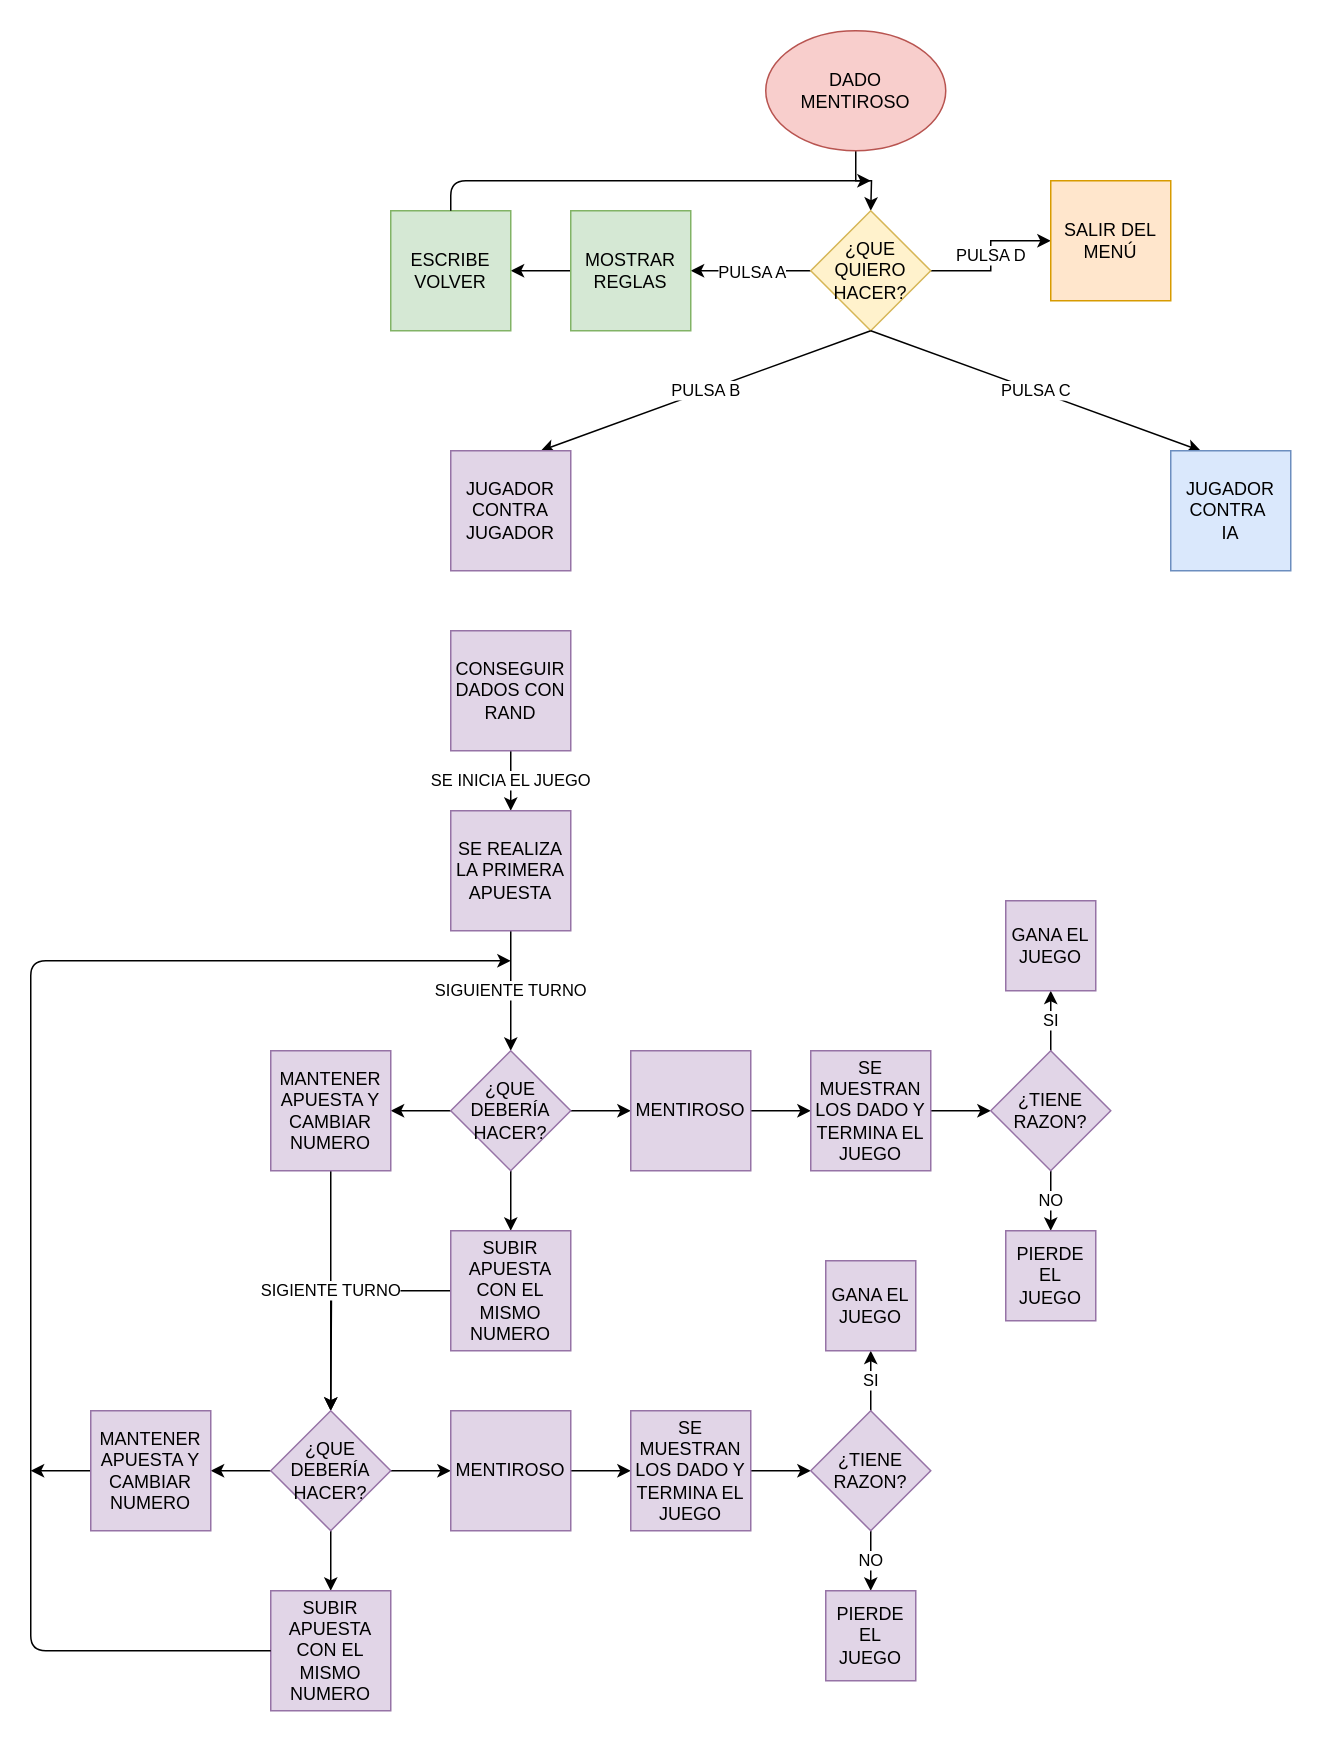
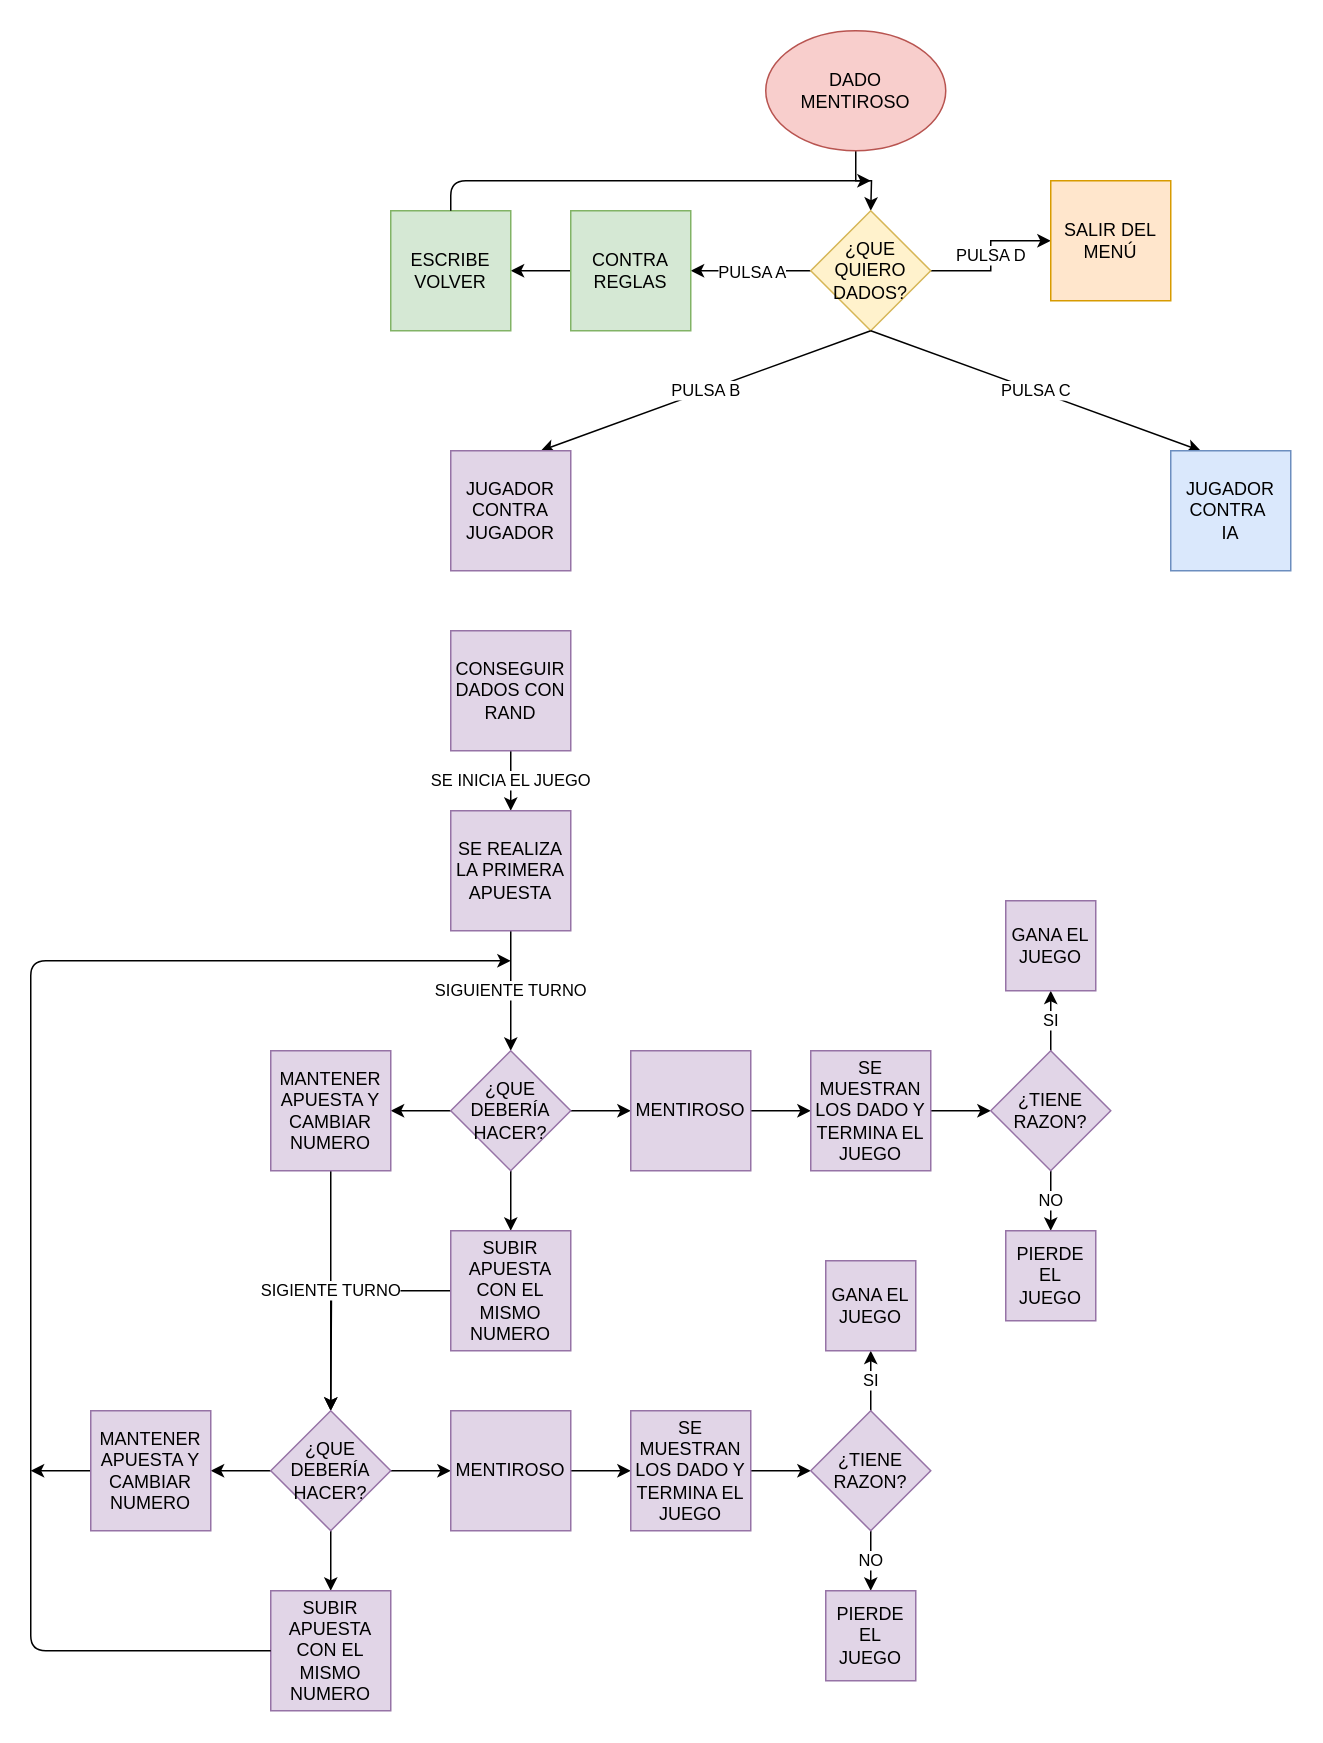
(631, 271) -> (631, 271)
(871, 271) -> (871, 271)
